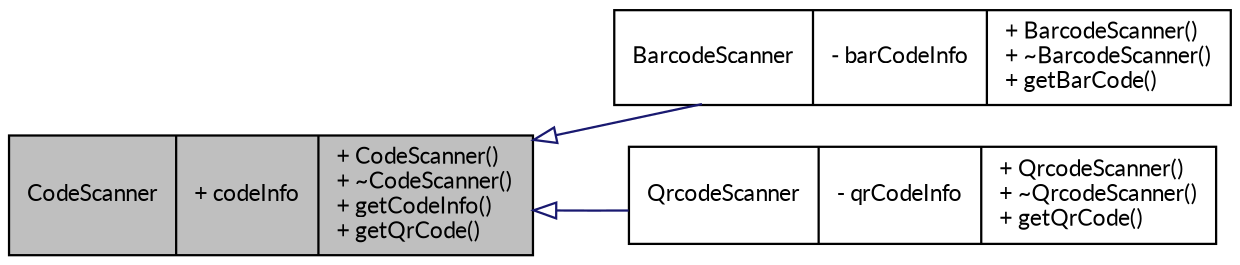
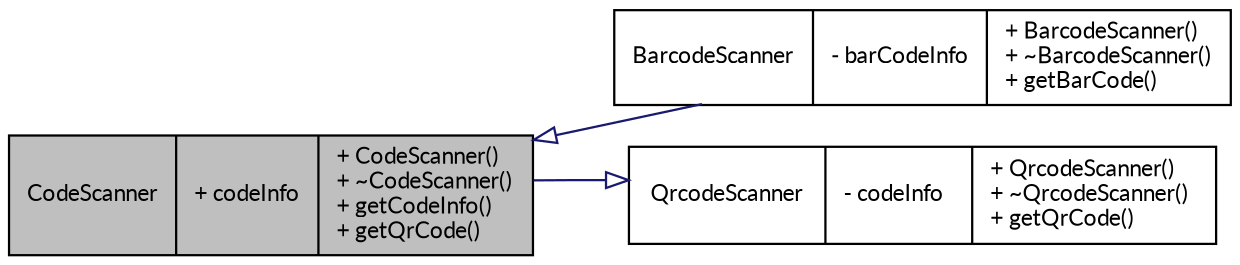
(900, 194) -> (894, 194)
(593, 211) -> (570, 180)
